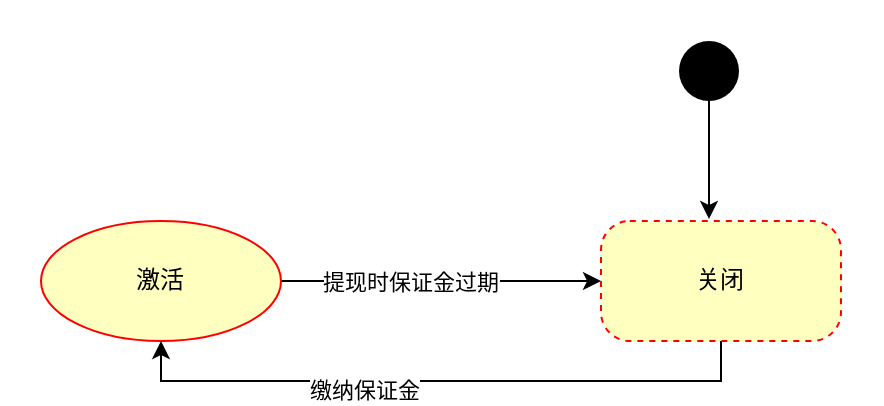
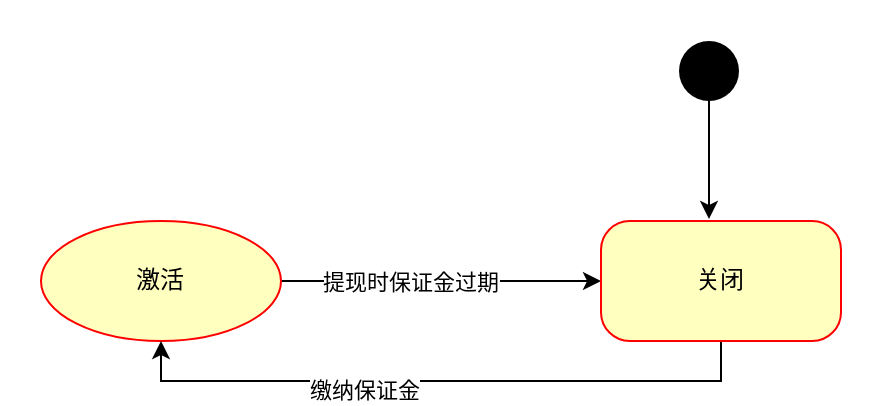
(721, 281) -> (721, 281)
